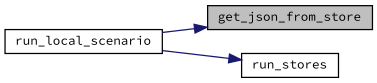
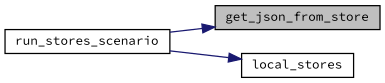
(84, 42) -> (87, 42)
(290, 65) -> (298, 65)
